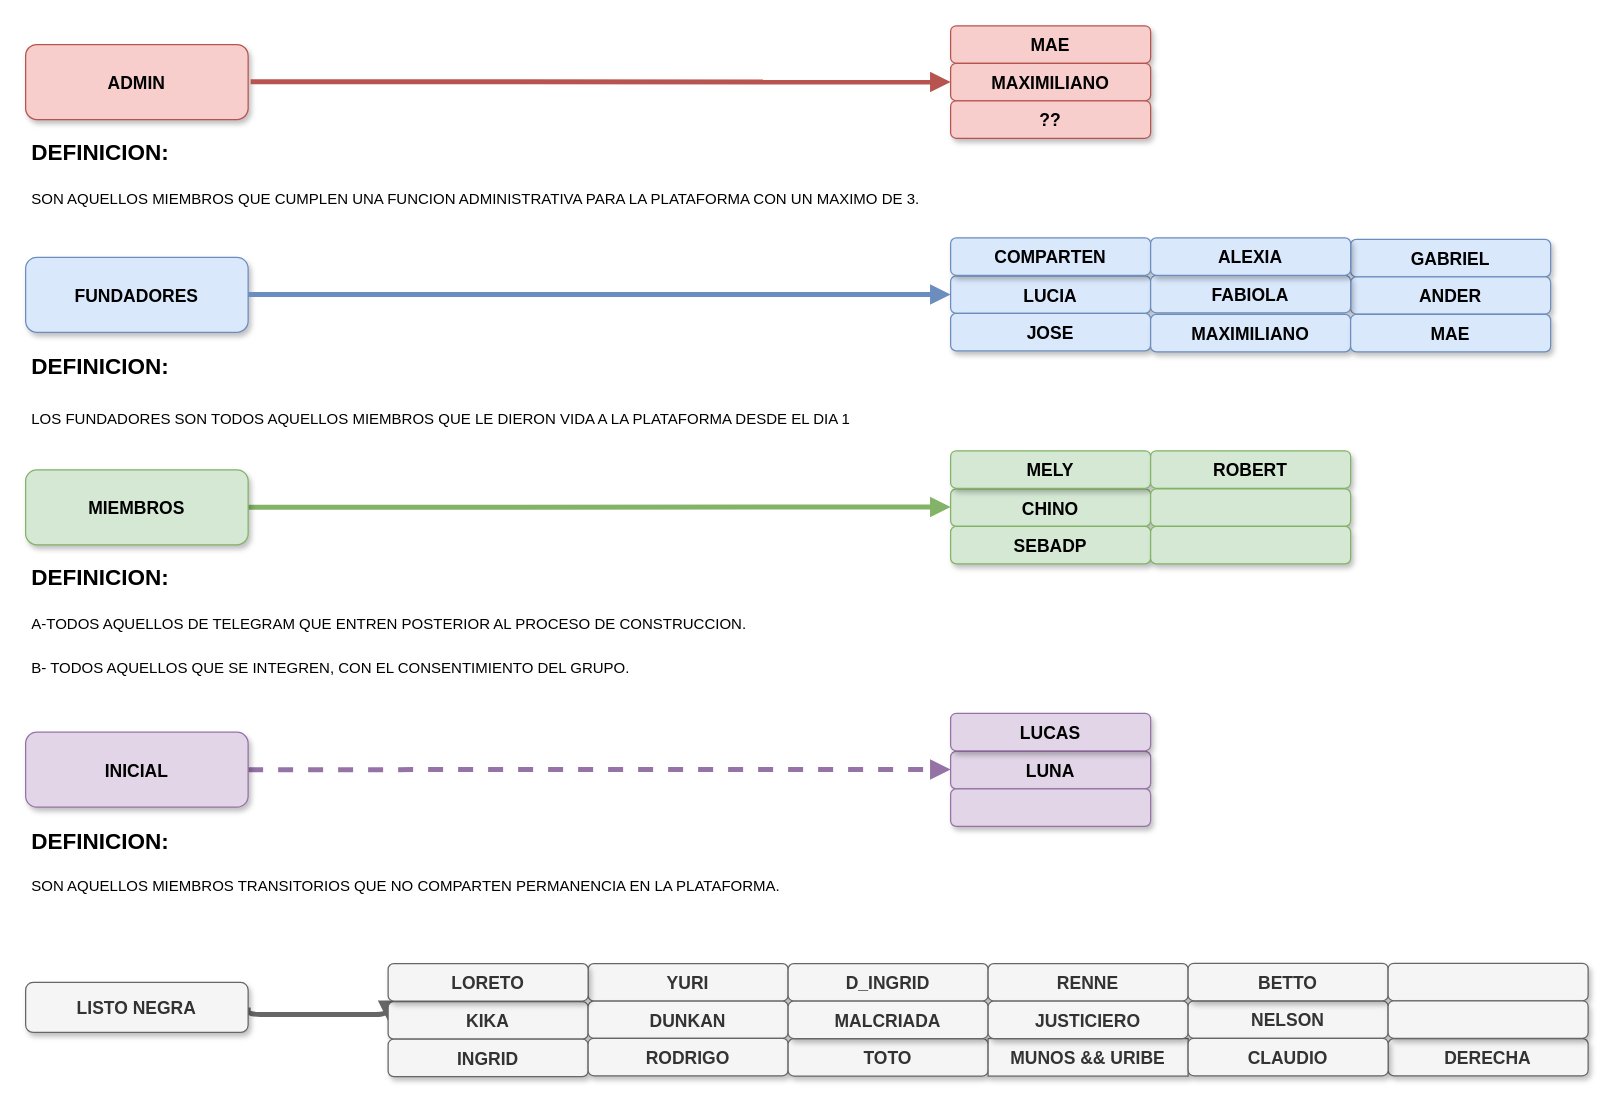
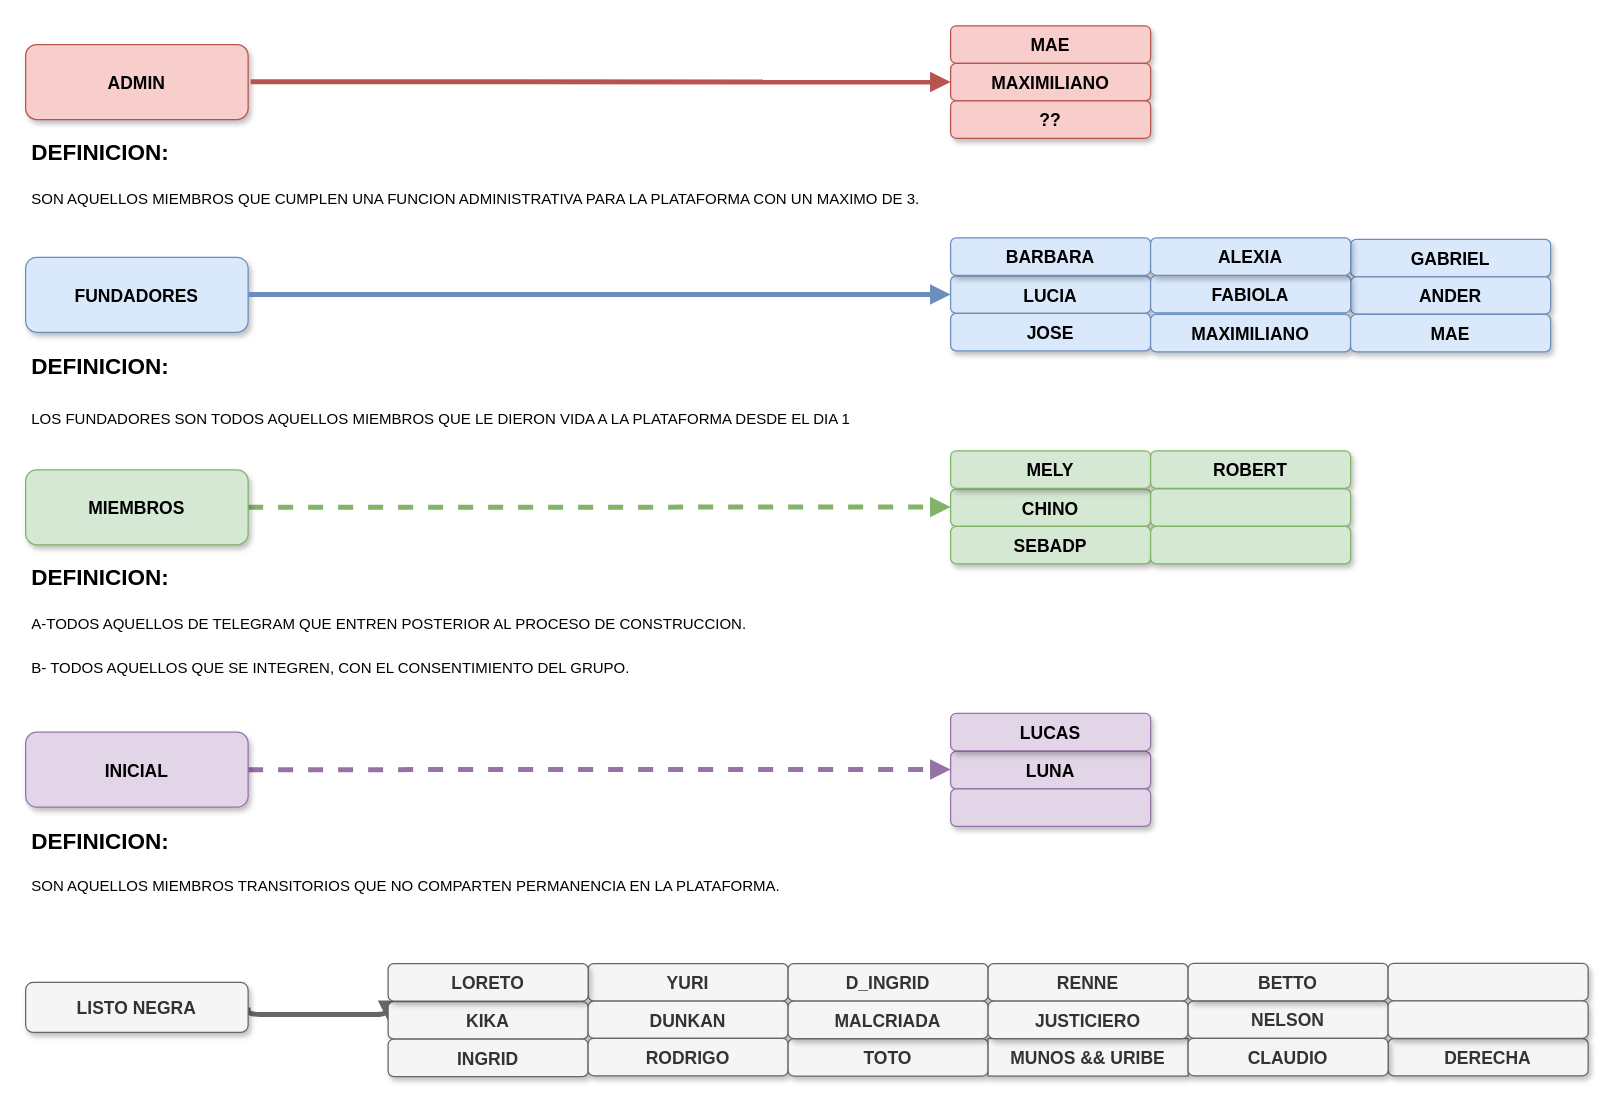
(1050, 257) -> (1050, 257)
(270, 507) -> (270, 507)
